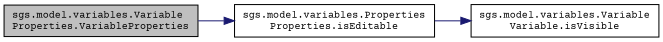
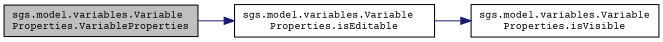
(335, 21) -> (335, 21)
(565, 21) -> (565, 21)
